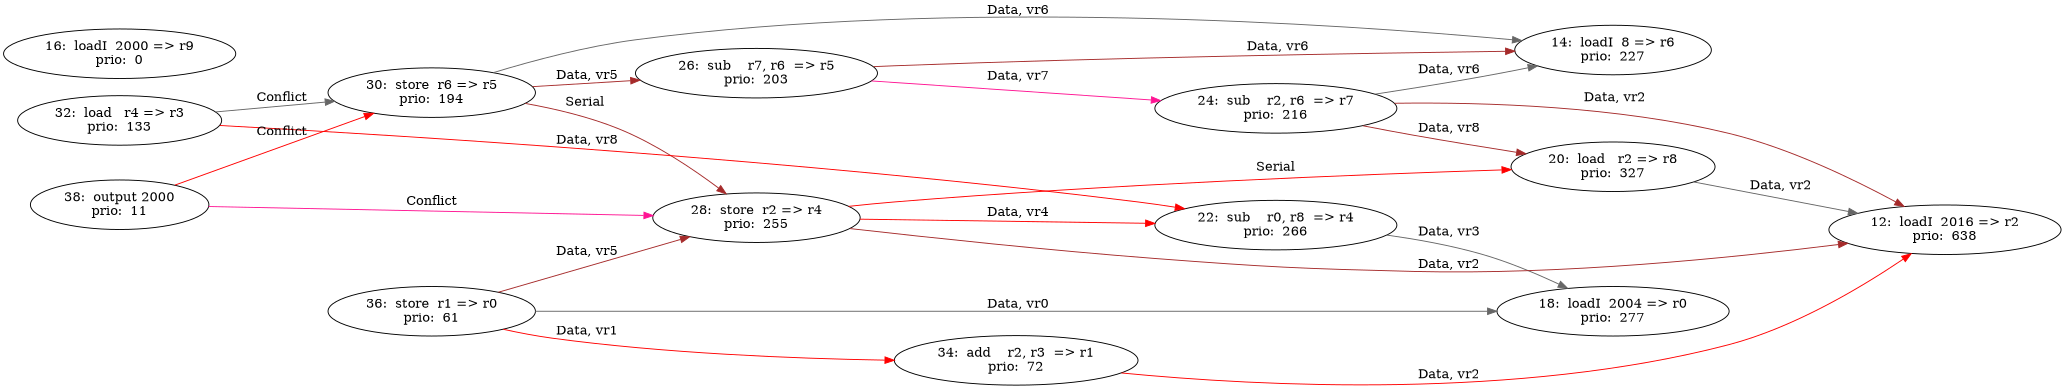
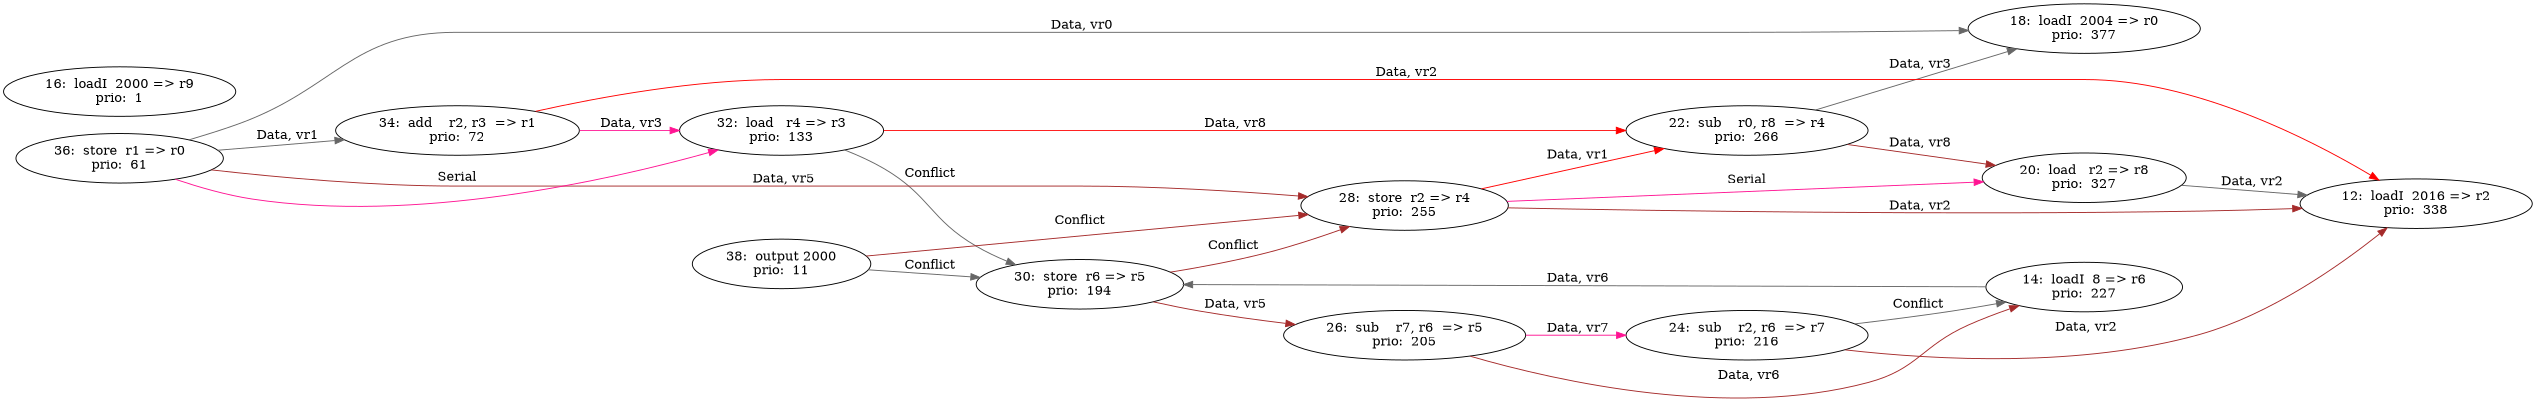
(1001, 17) -> (1589, 286)
(120, 54) -> (120, 92)
(1447, 70) -> (1918, 304)
(756, 73) -> (1405, 335)
(585, 102) -> (1233, 246)
none -> (625, 131)
(1439, 140) -> (1917, 154)
(270, 151) -> (919, 273)
(1175, 184) -> (1740, 192)
none -> (443, 202)
(426, 211) -> (1082, 236)
(1016, 213) -> (1576, 155)
(1945, 230) -> (2416, 204)
(1613, 311) -> (2084, 29)
(693, 352) -> (276, 145)
